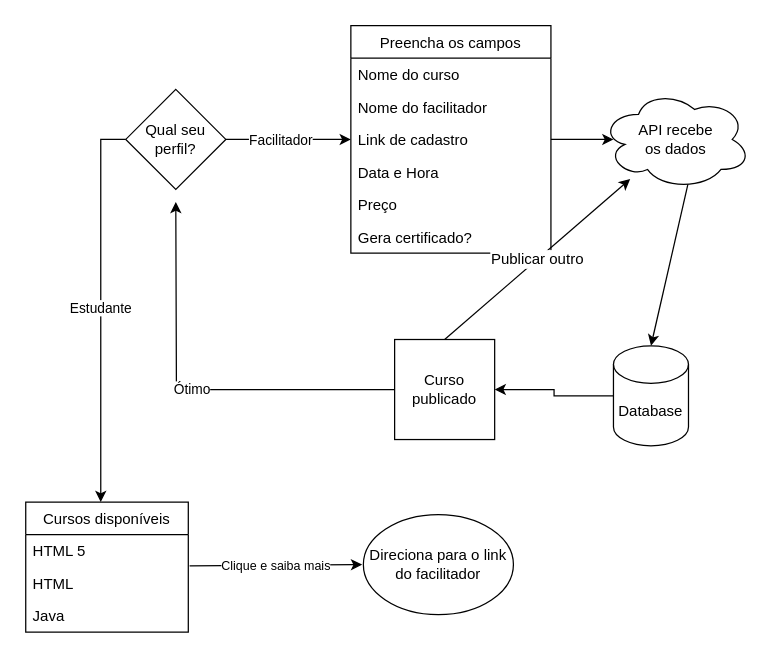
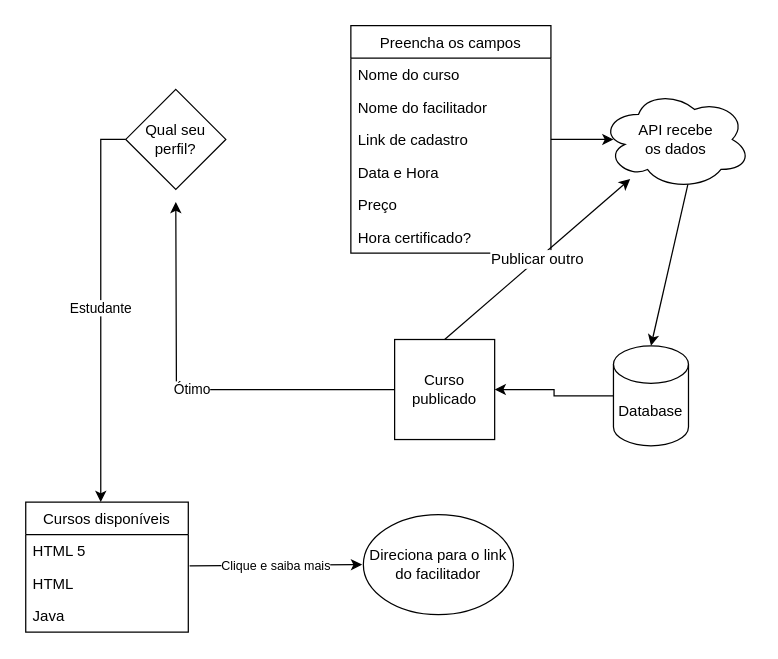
(284, 139) -> none
(423, 238) -> (423, 238)
